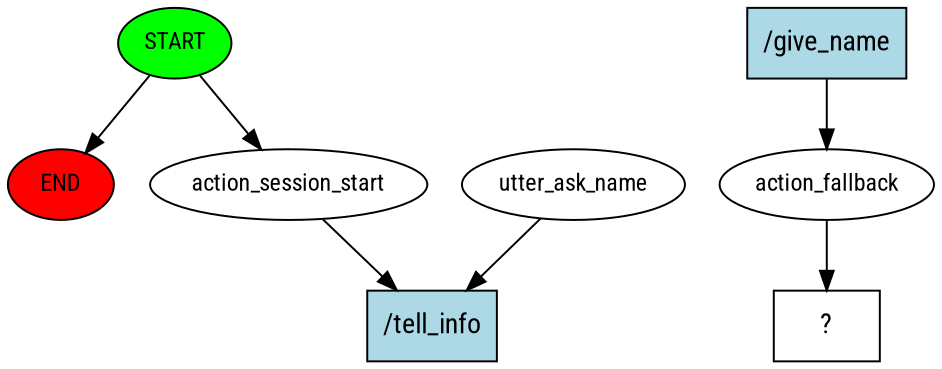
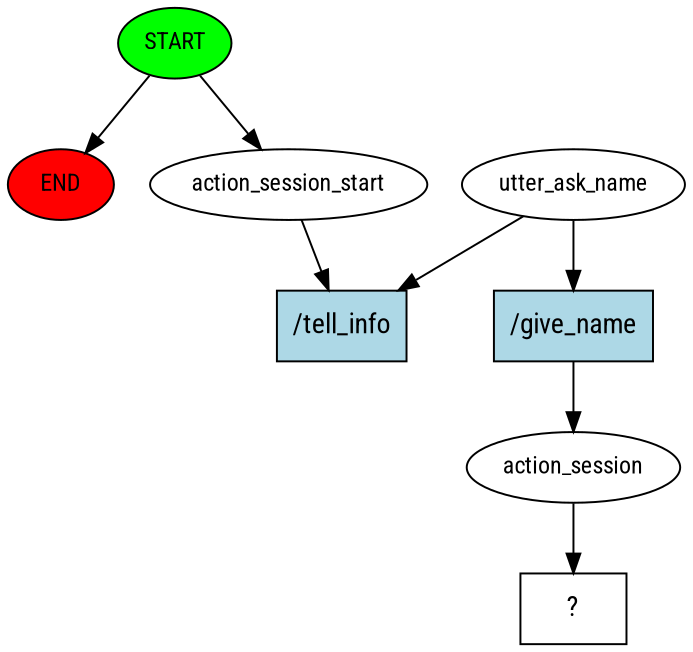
(827, 185) -> (573, 467)
none -> (573, 246)
